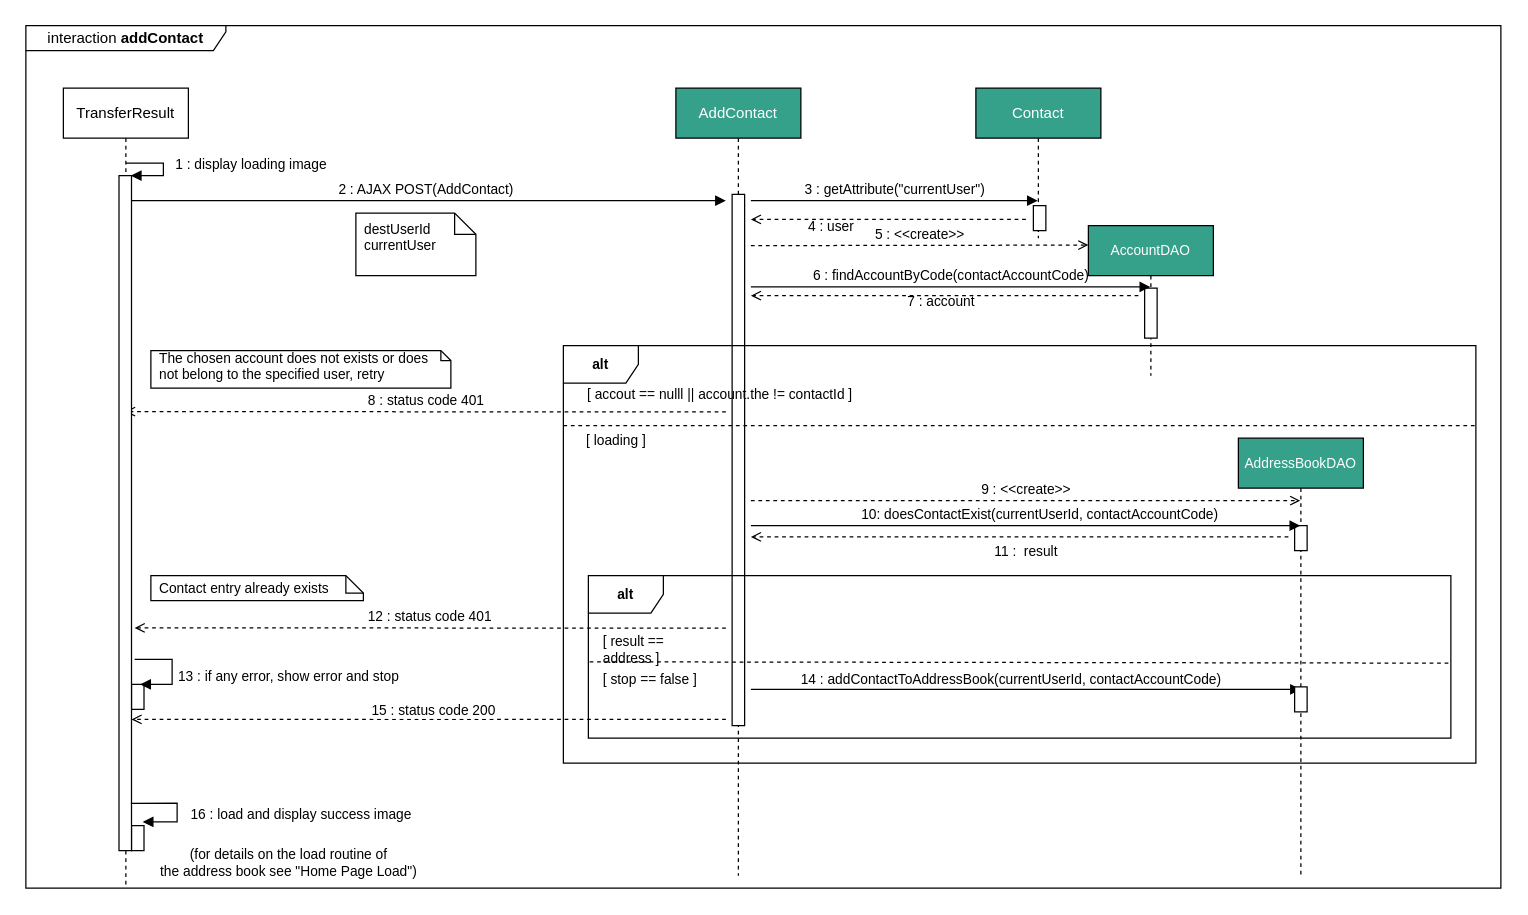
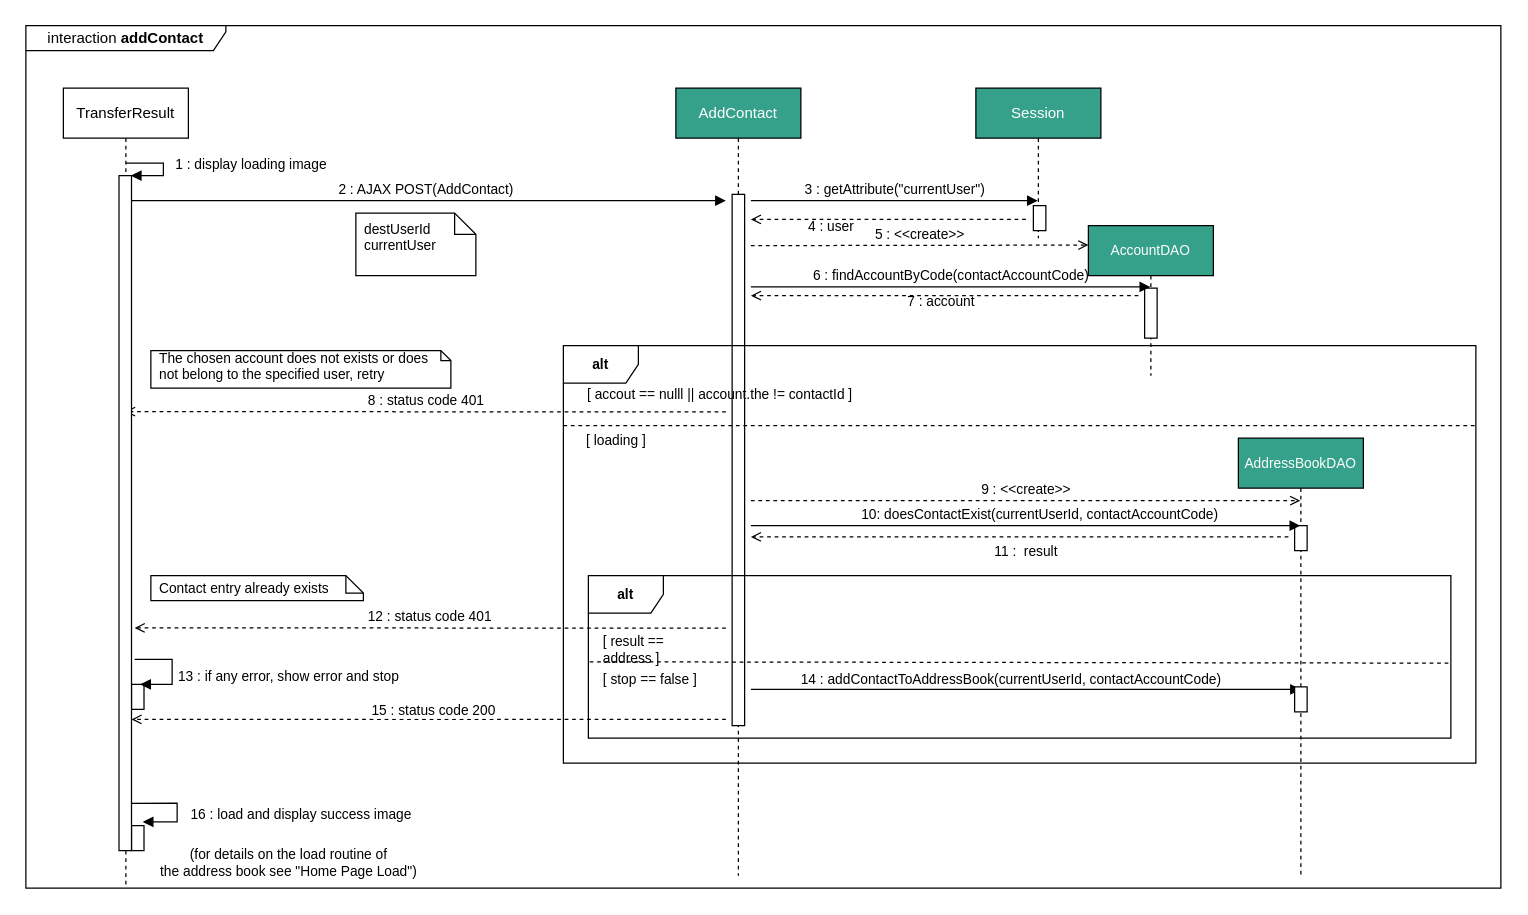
(1038, 113) -> (1038, 113)
